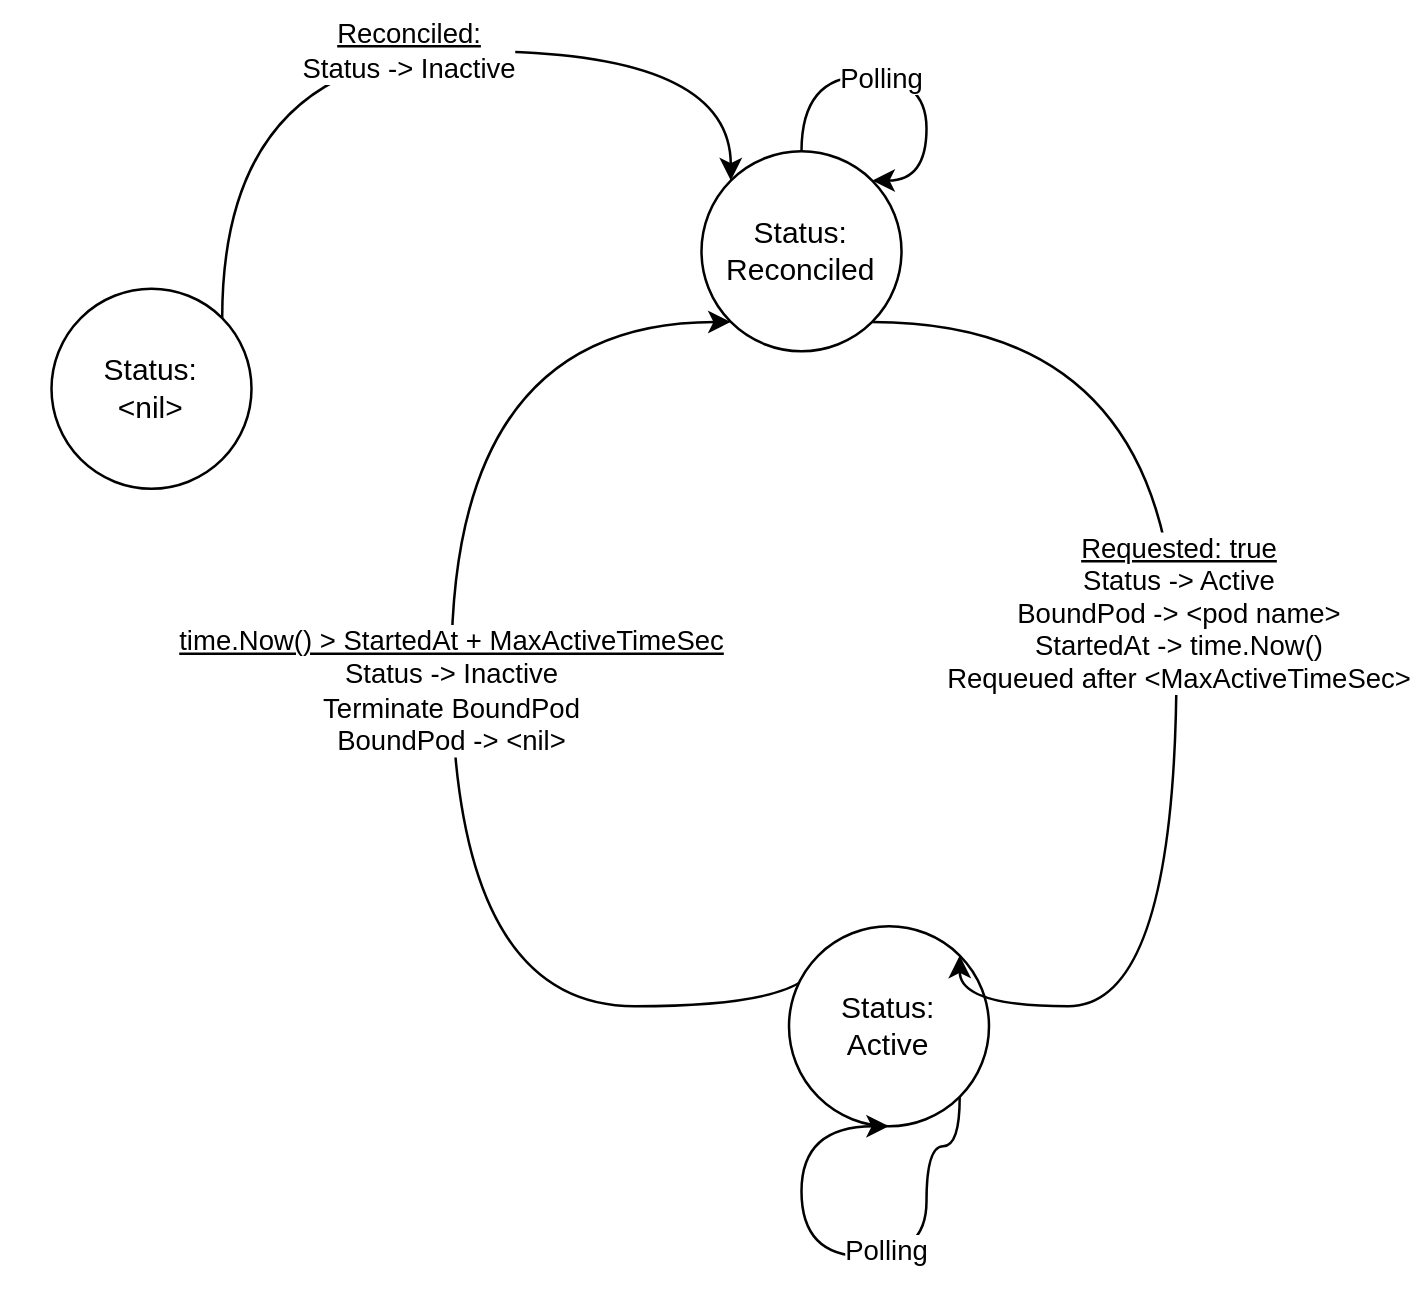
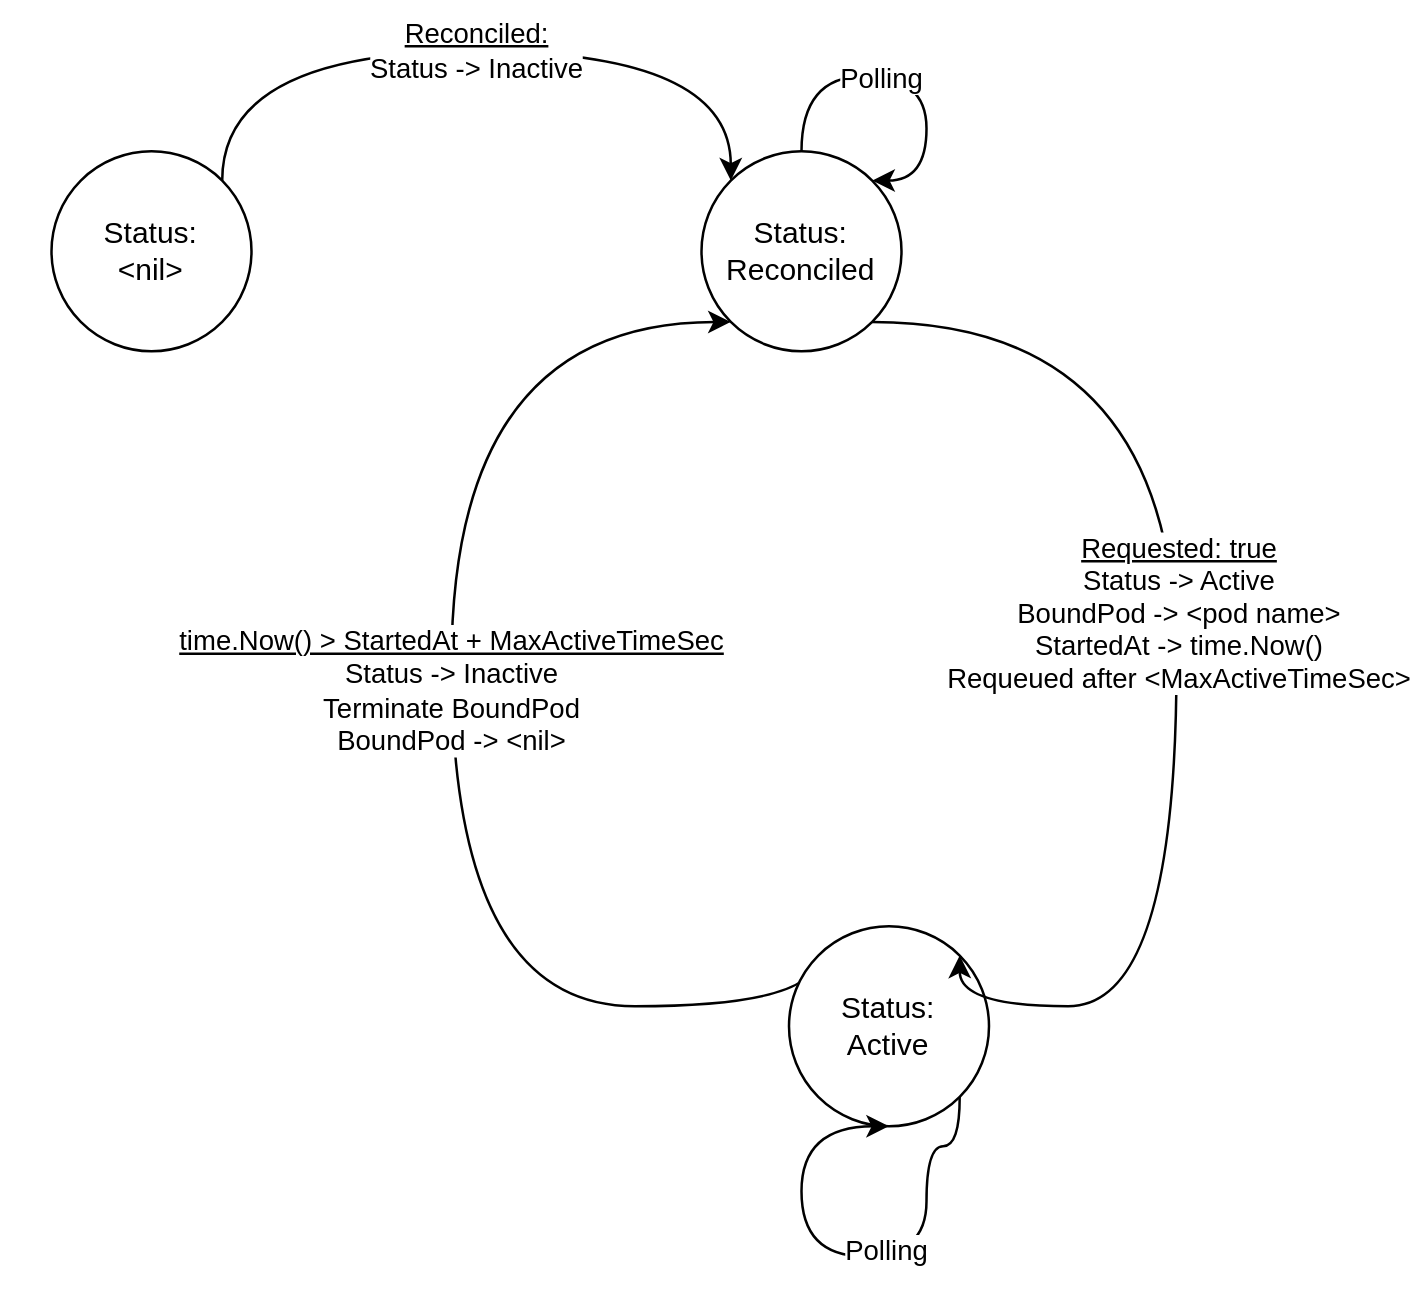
(151, 389) -> (151, 251)
